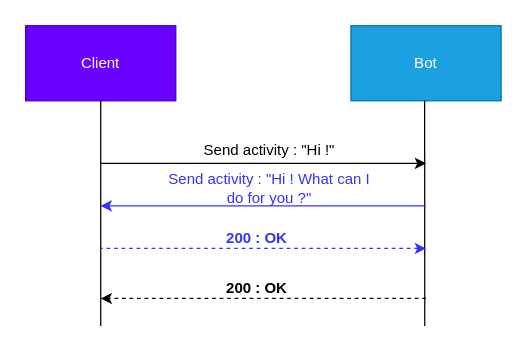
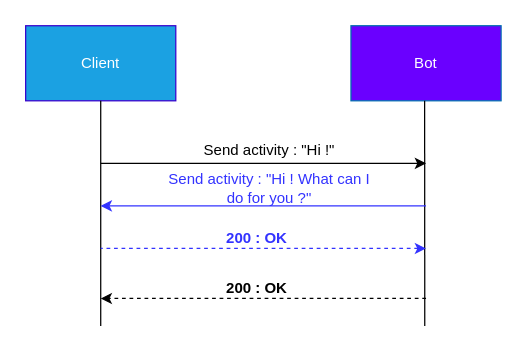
(101, 63) -> (101, 63)
(426, 63) -> (426, 63)
